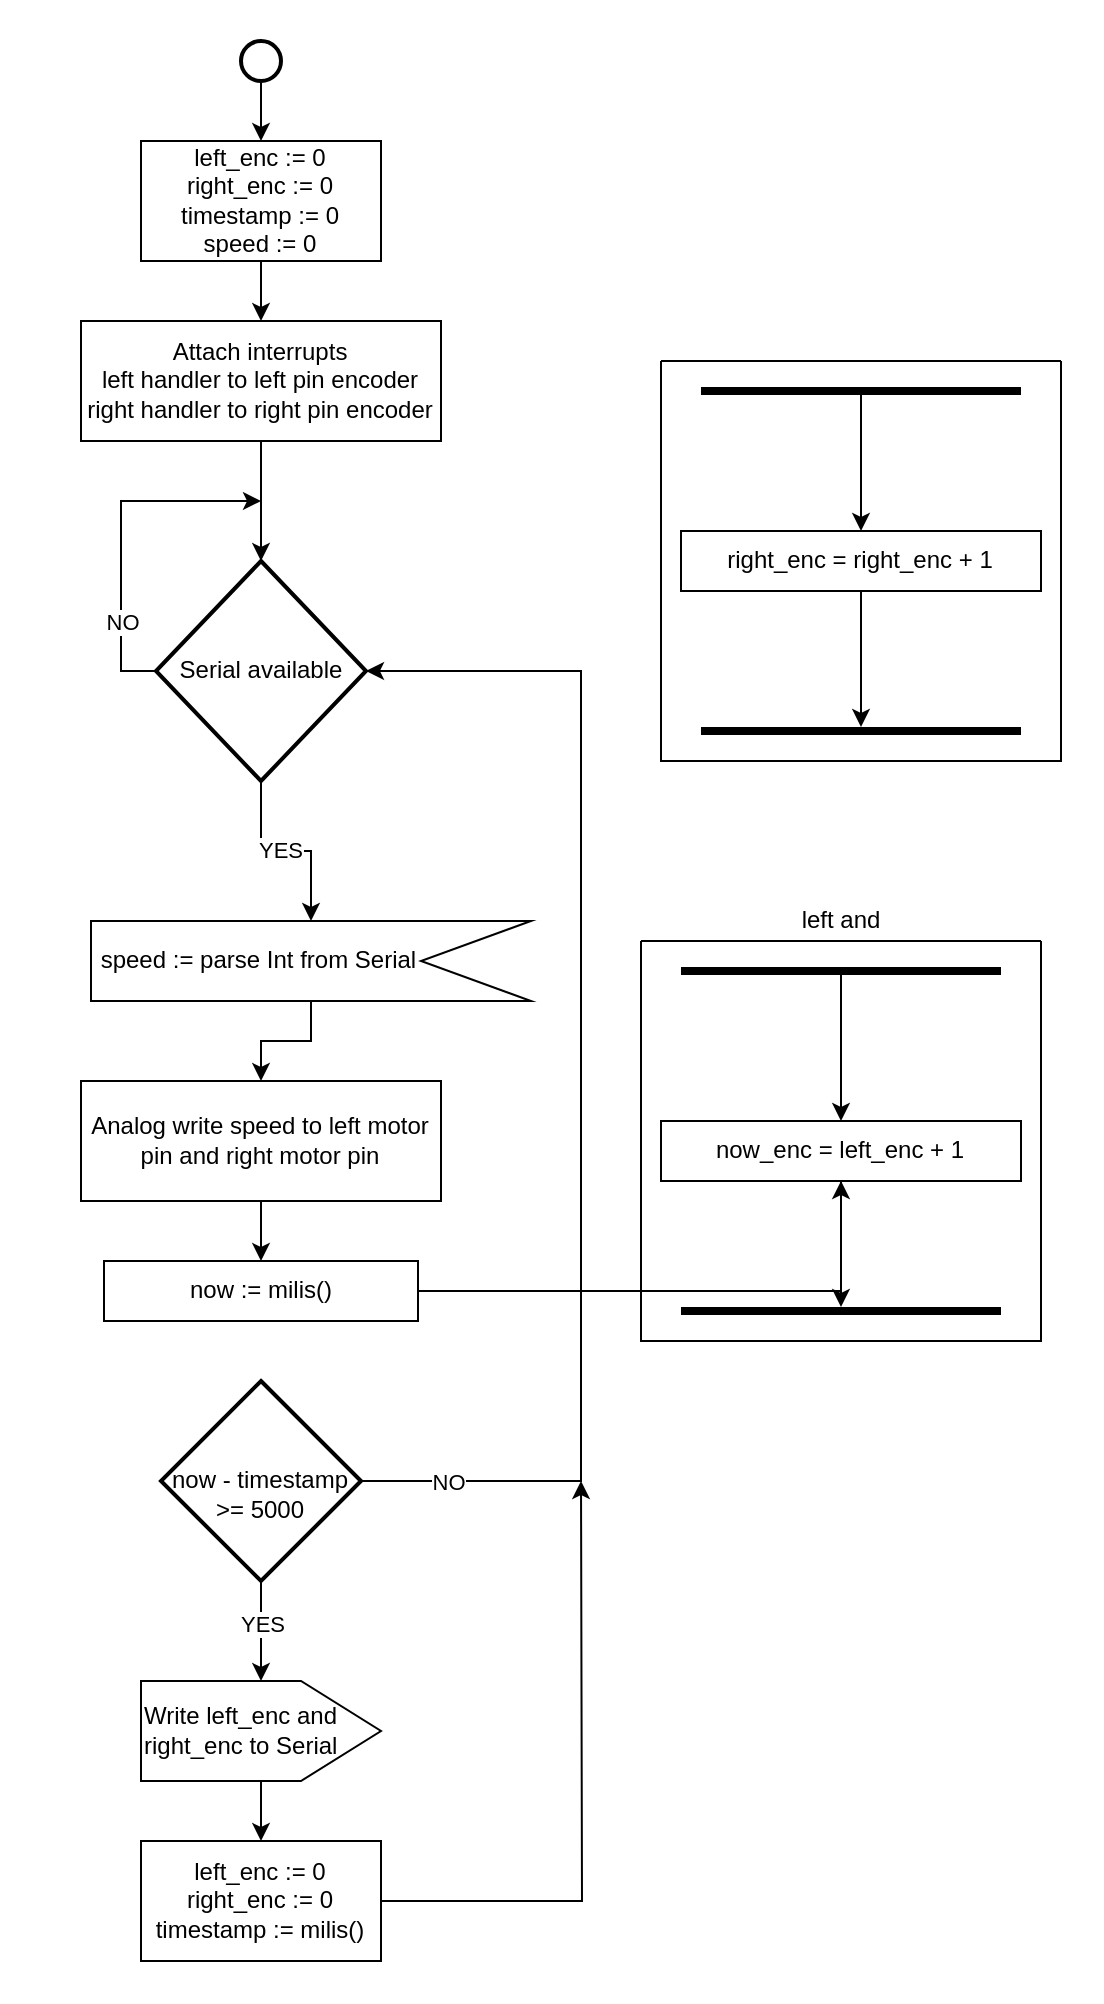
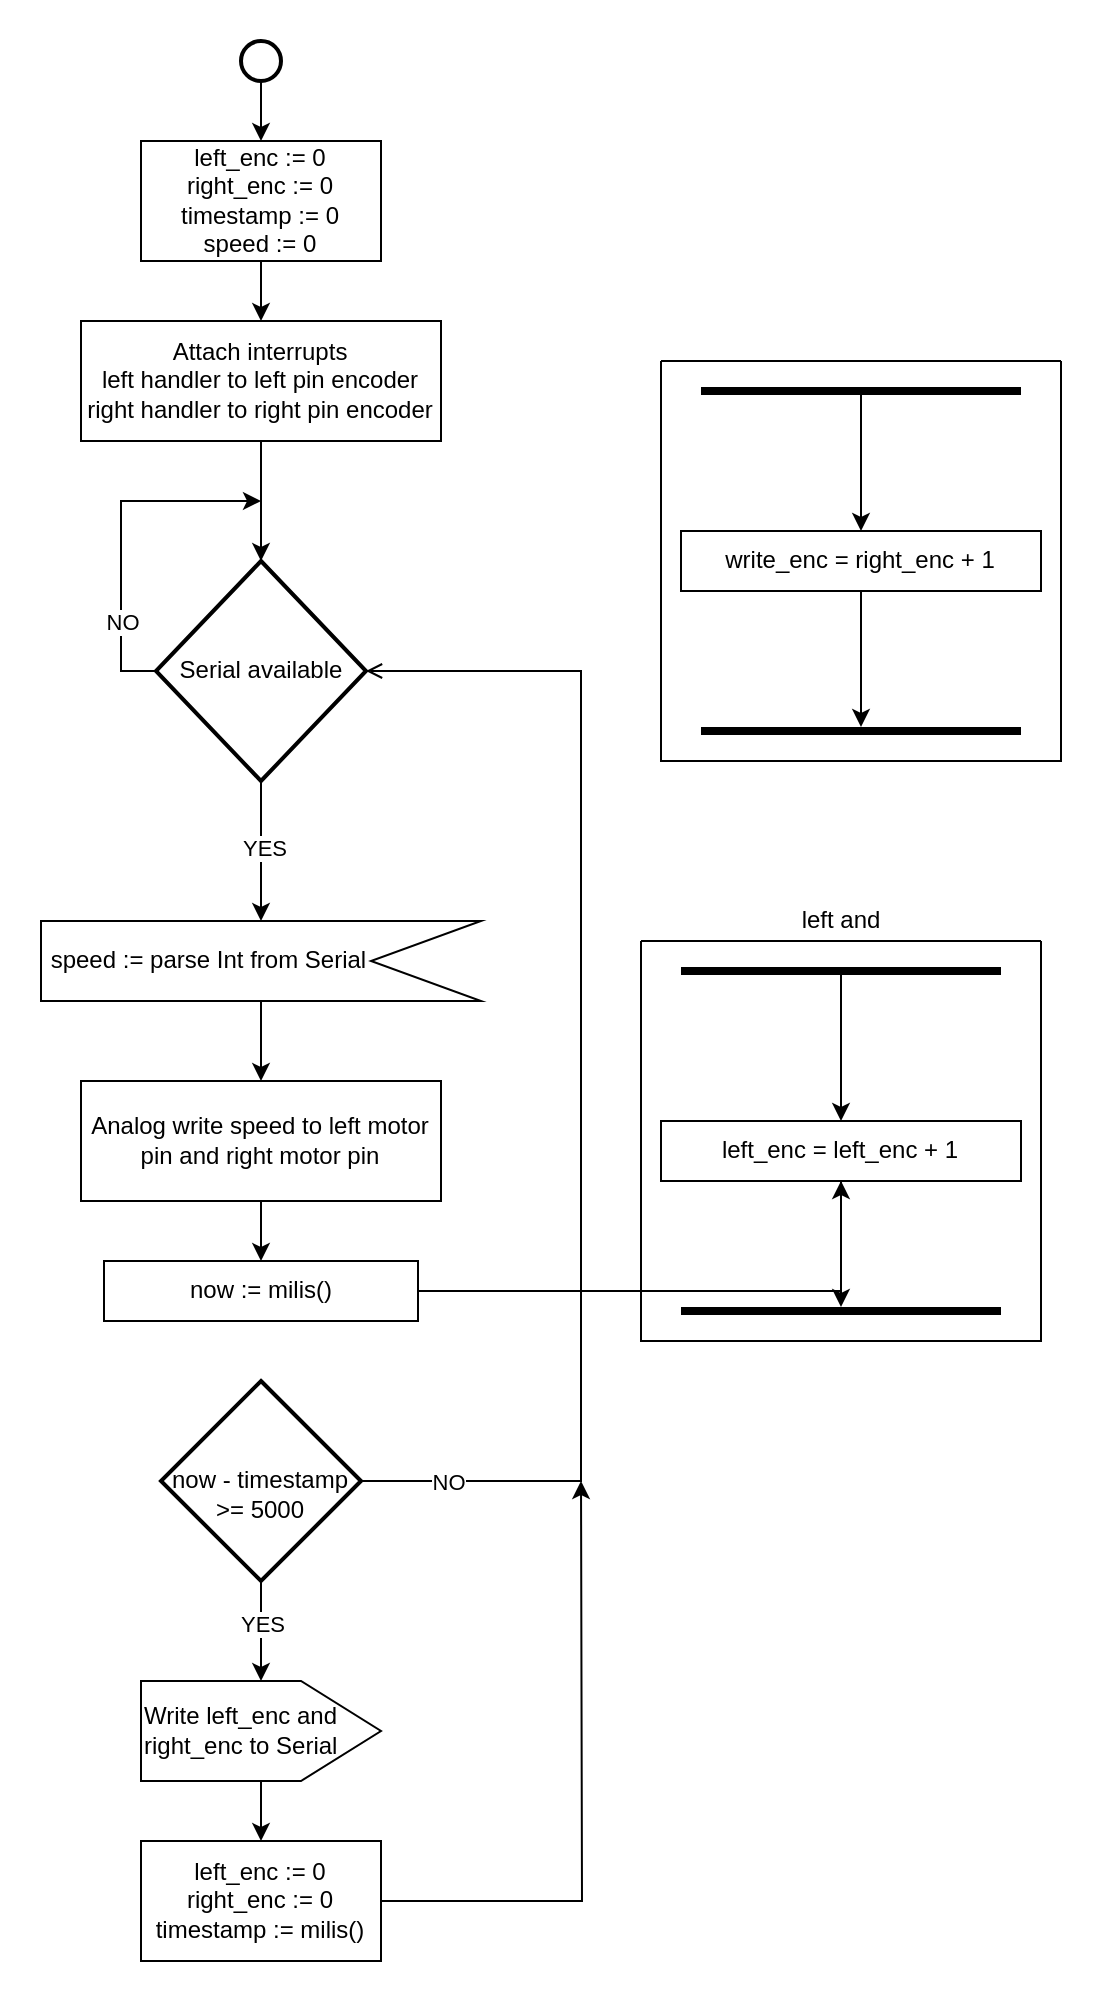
(861, 561) -> (861, 561)
(381, 671) -> (377, 671)
(311, 961) -> (261, 961)
(841, 1151) -> (841, 1151)
